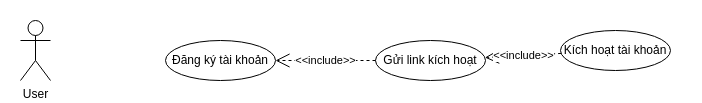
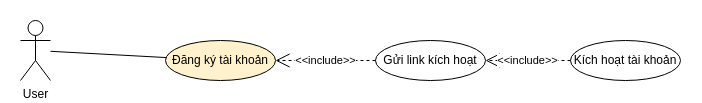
(616, 51) -> (626, 61)
none -> (108, 54)
(221, 61) -> (221, 61)
